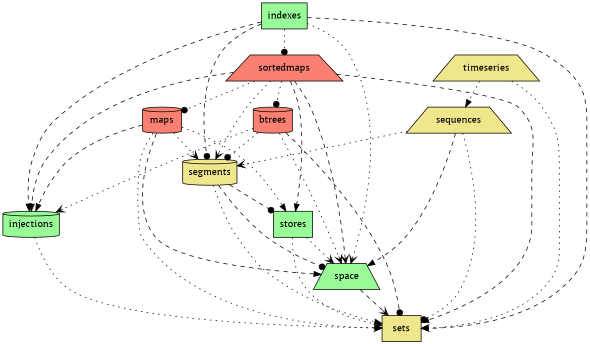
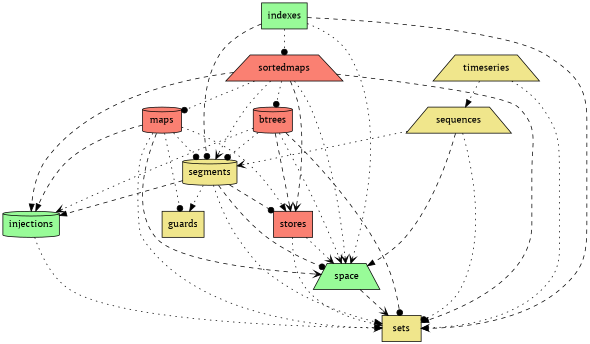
(112, 80) -> (125, 197)
(302, 142) -> (302, 142)
(183, 143) -> (183, 143)
(330, 165) -> (330, 165)
none -> (282, 169)
none -> (183, 224)
(293, 224) -> (293, 224)
(179, 252) -> (179, 252)
